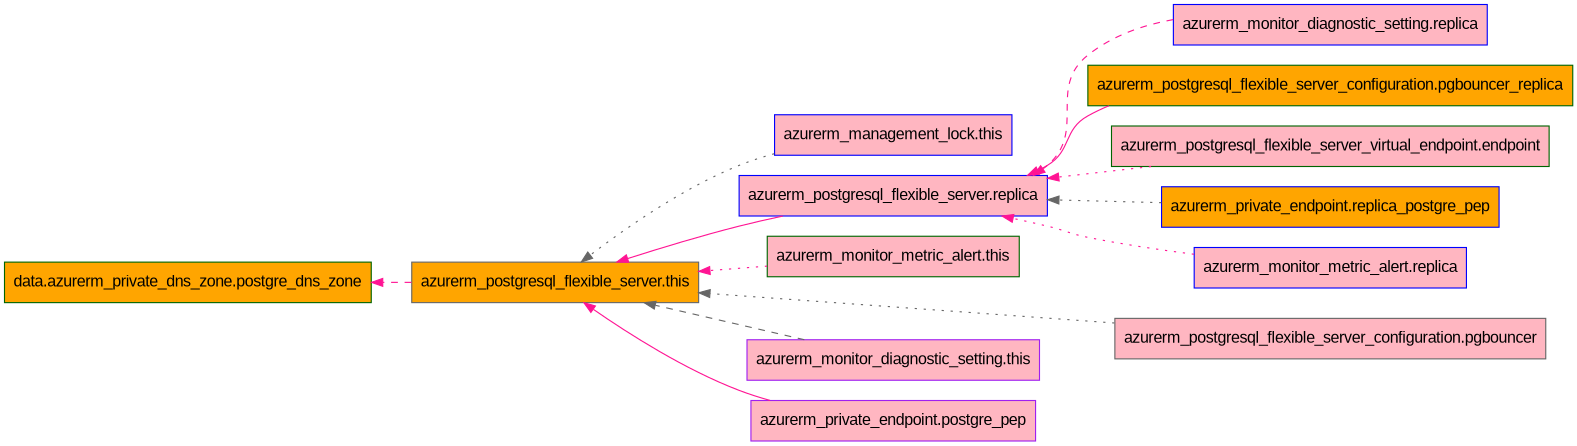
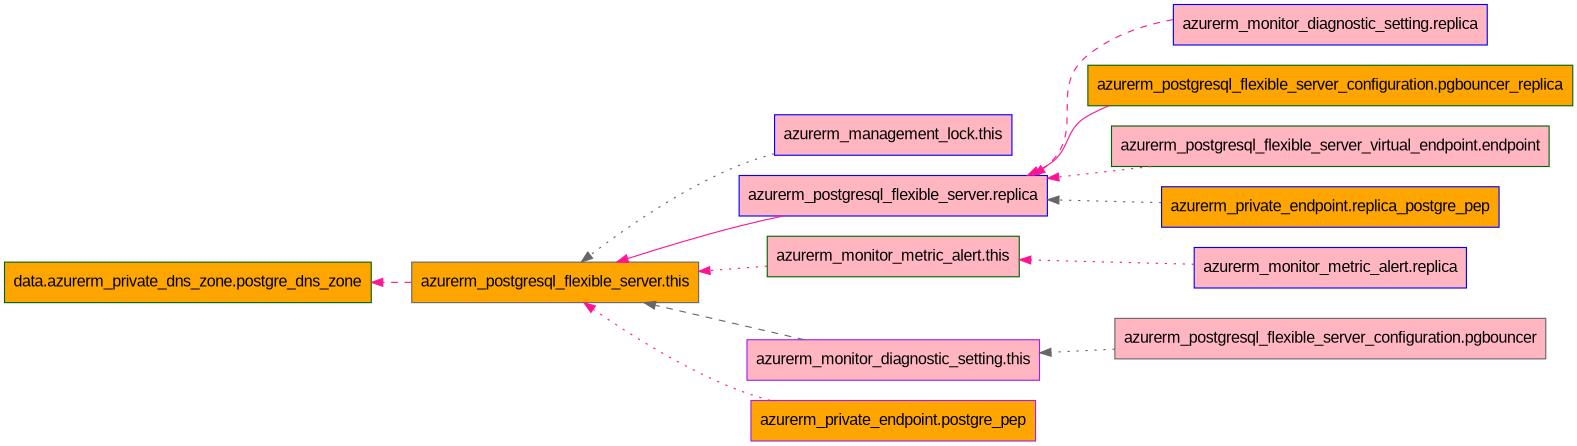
(1103, 240) -> (1112, 262)
(912, 308) -> (1083, 351)
(678, 362) -> (678, 362)
(893, 421) -> (893, 421)
